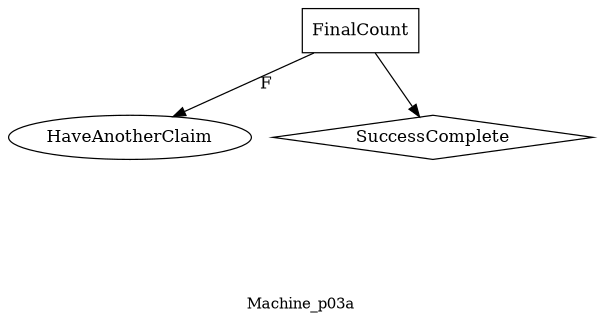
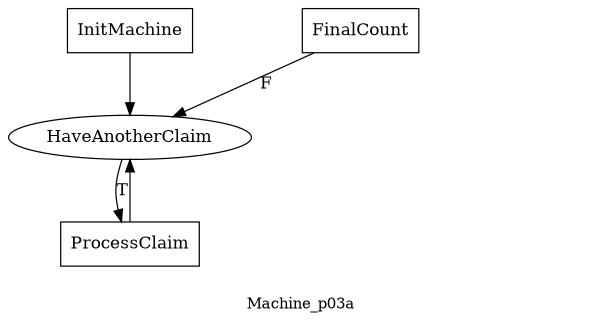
none -> (130, 31)
(433, 137) -> none
none -> (130, 244)
